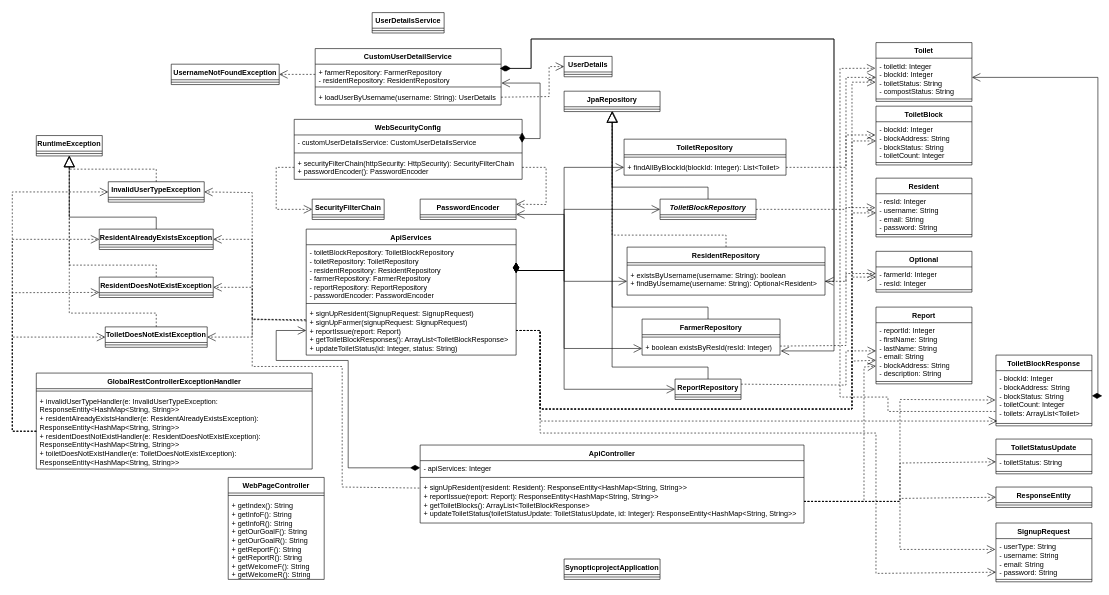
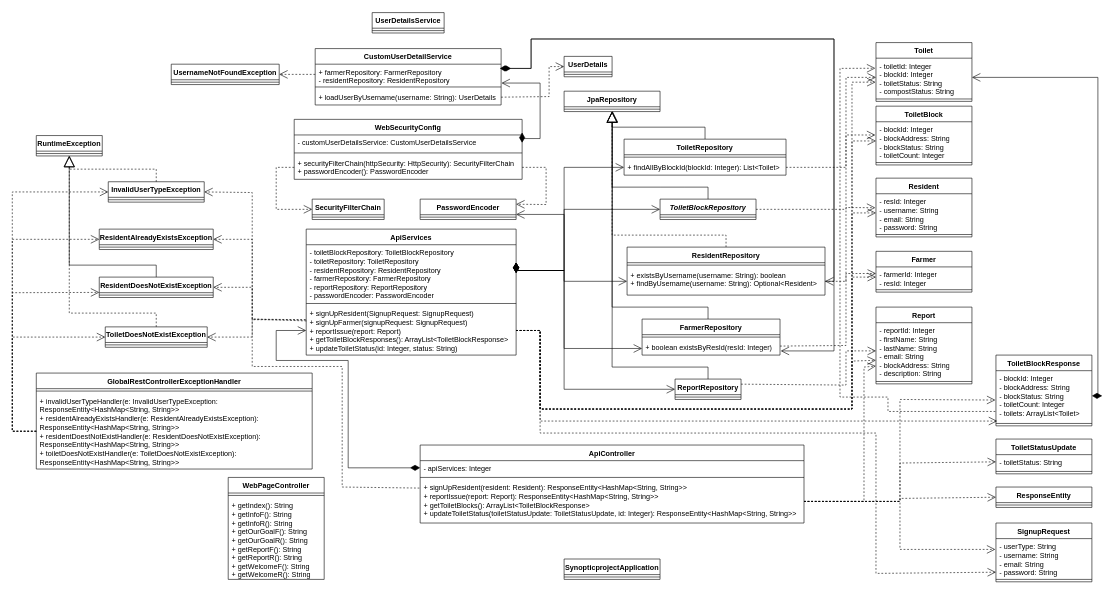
none -> (666, 127)
(120, 217) -> none
(924, 260) -> (924, 260)
(119, 265) -> (119, 265)
